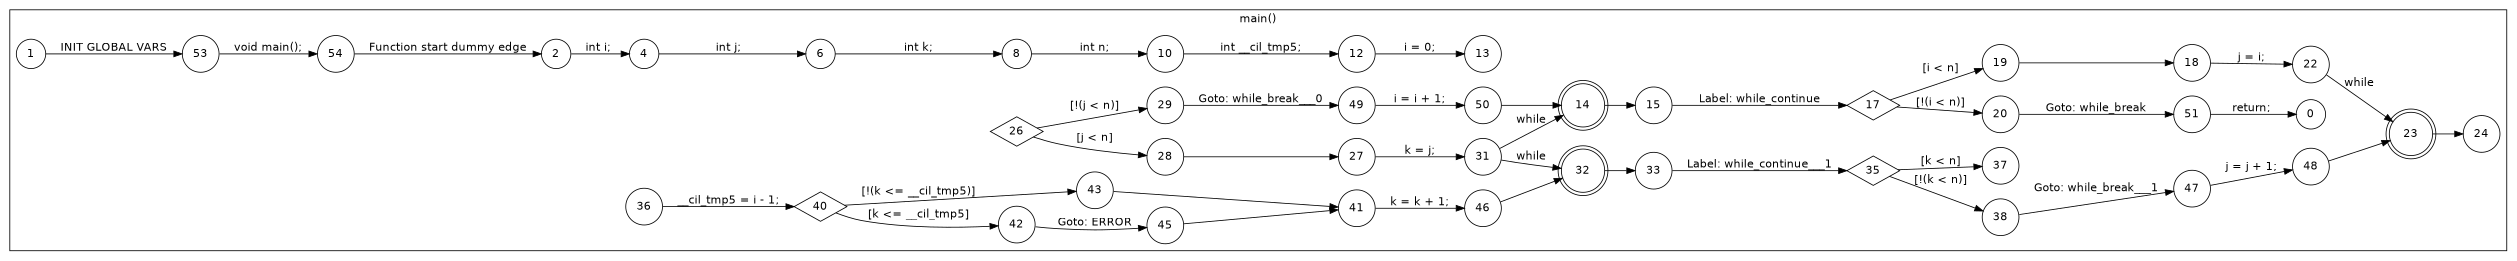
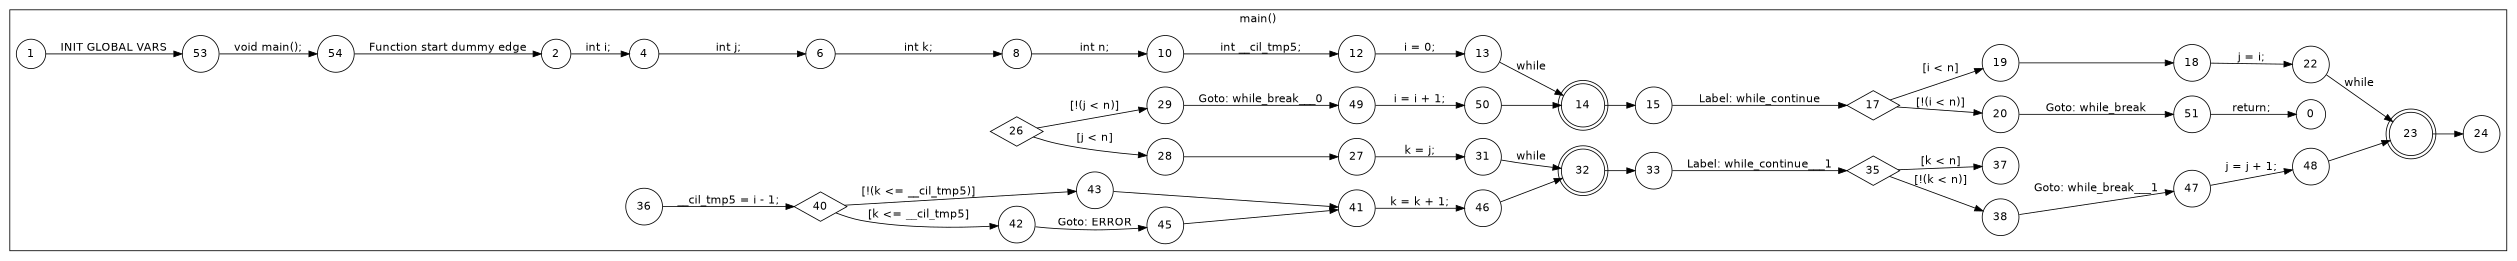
(1528, 134) -> (1528, 77)
